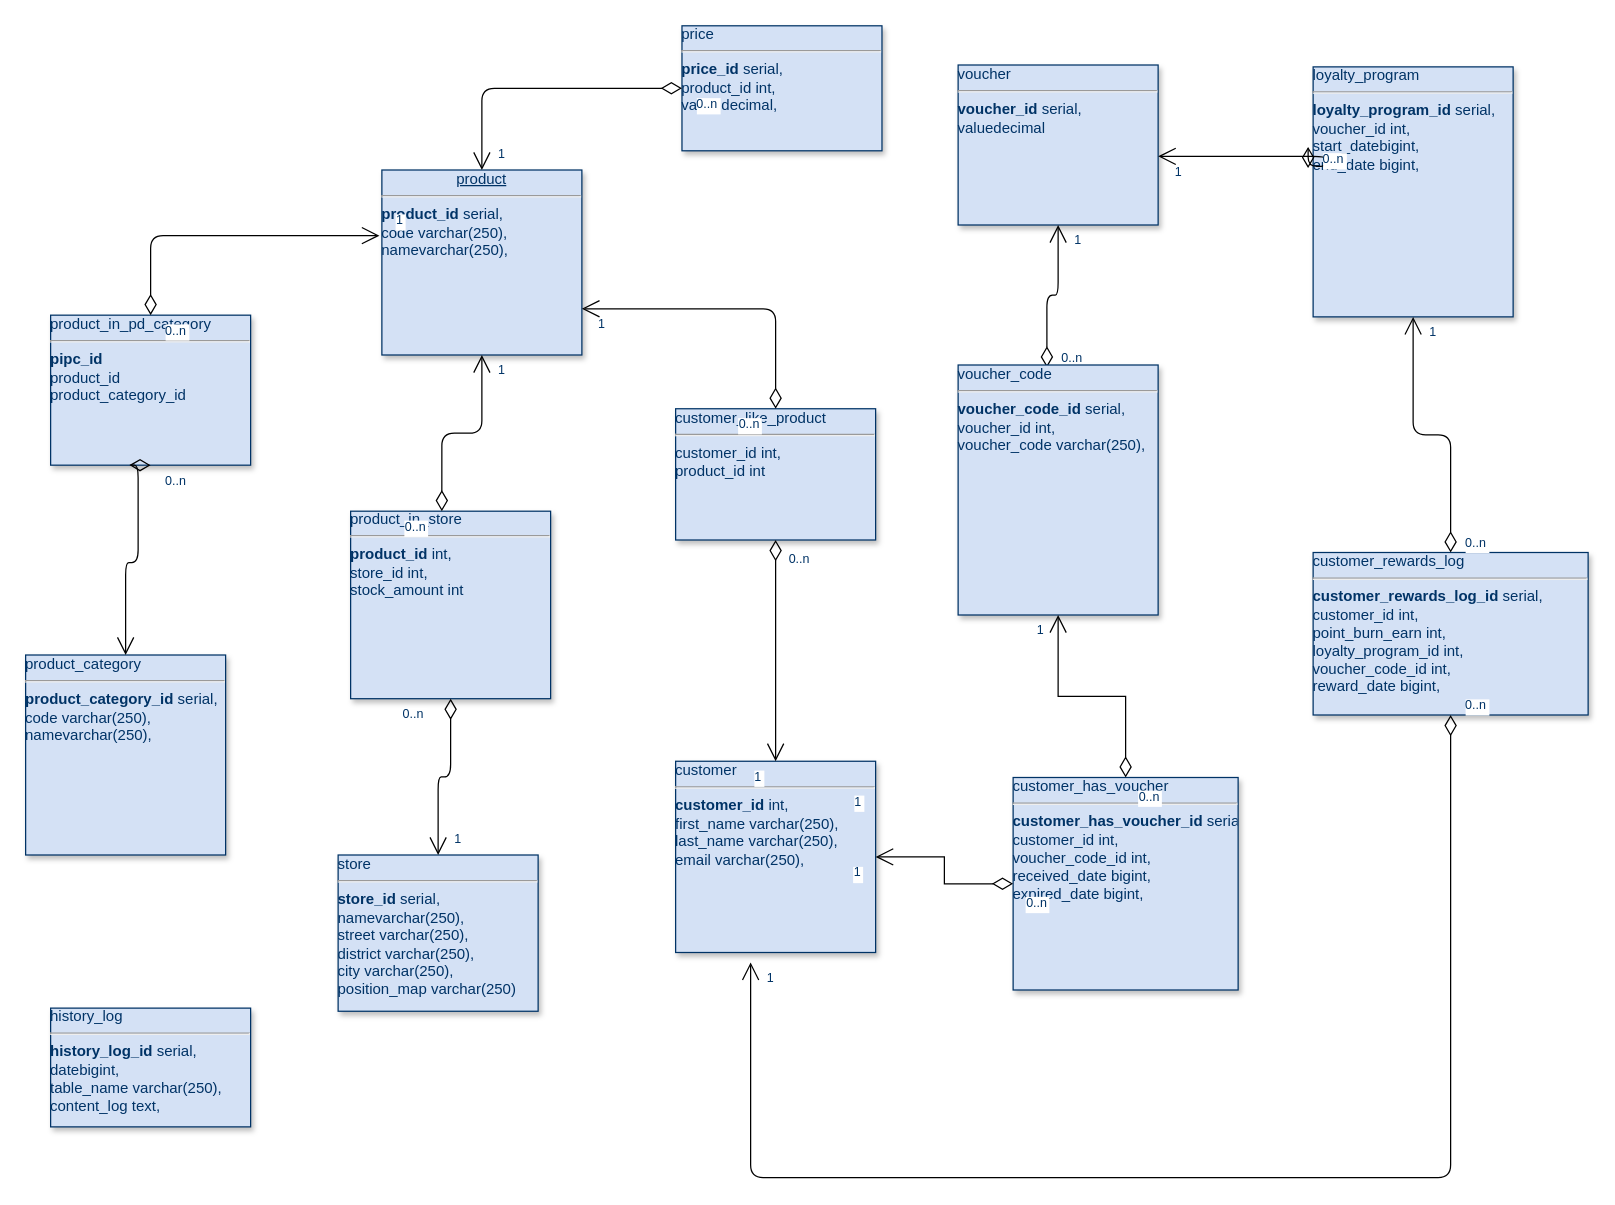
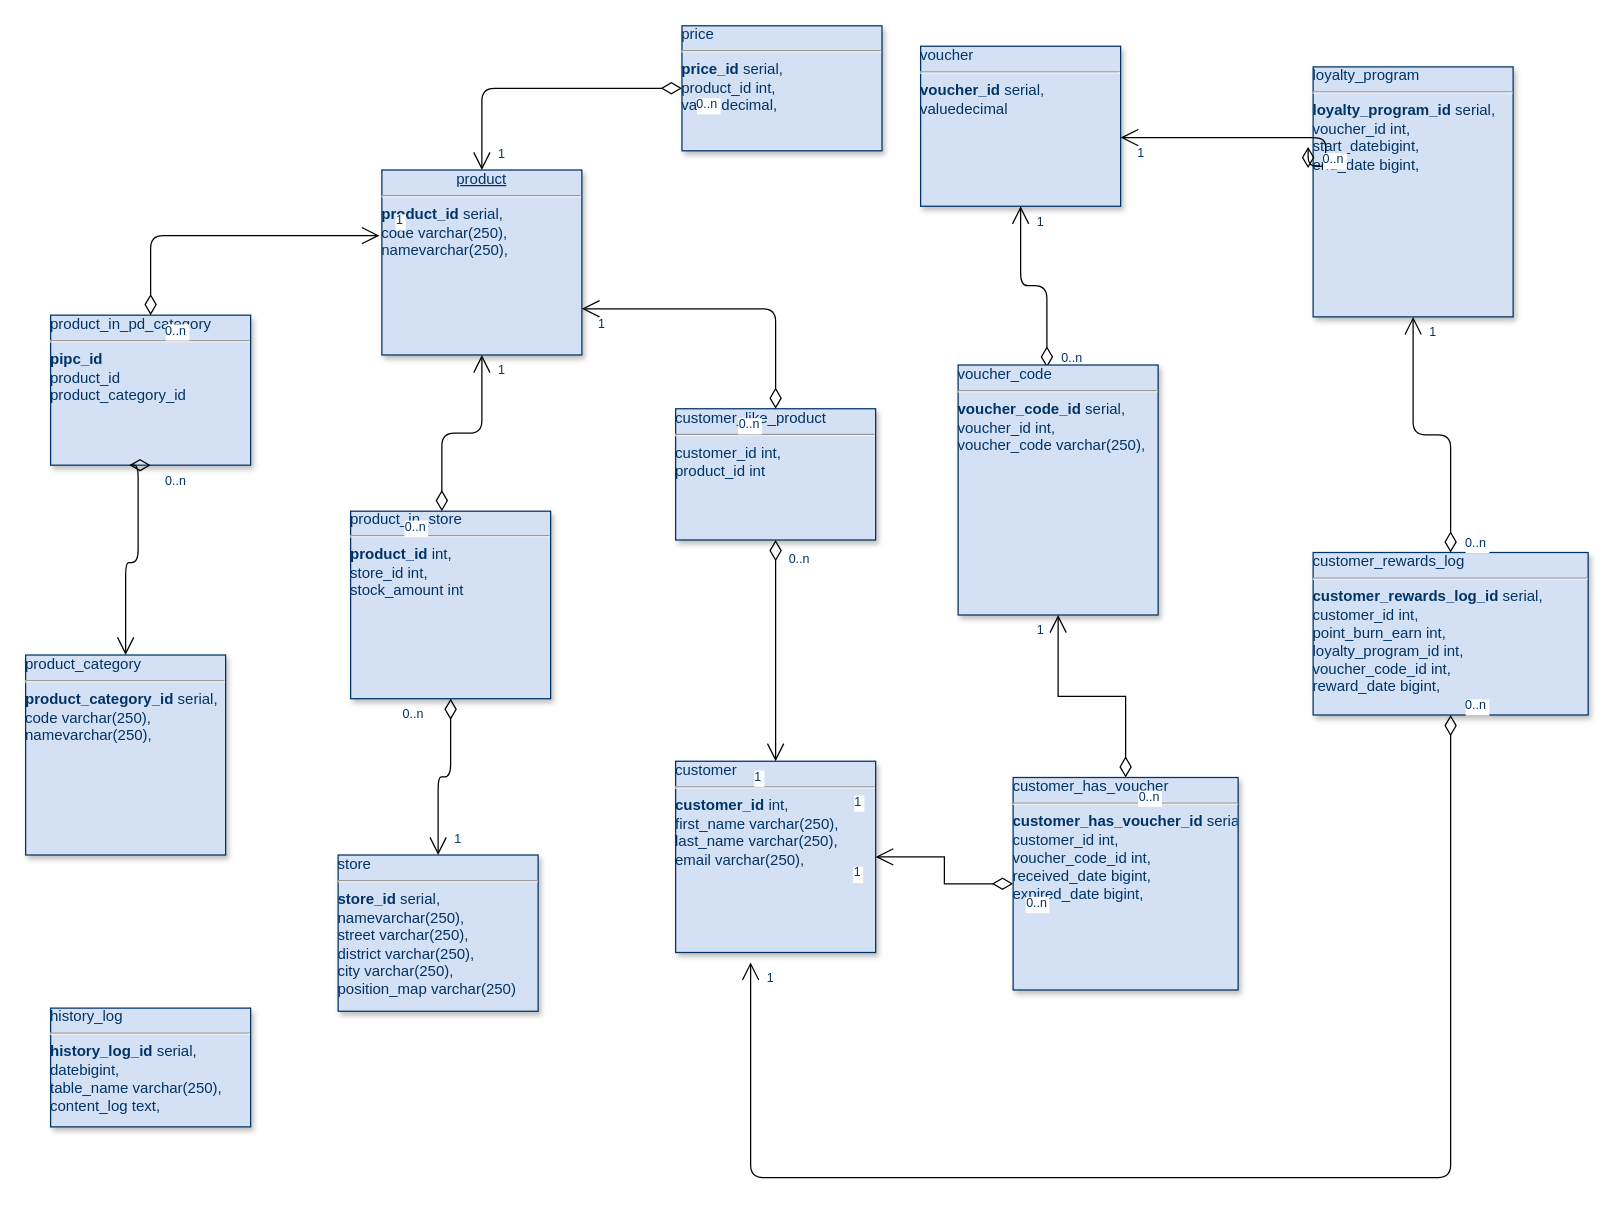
(1058, 145) -> (1021, 126)
